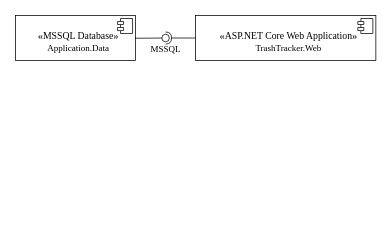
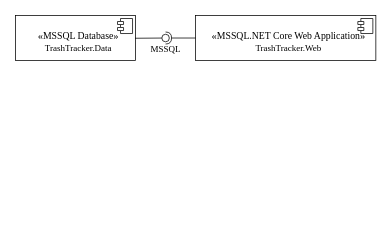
(75, 15) -> (75, 15)
(285, 15) -> (285, 15)
